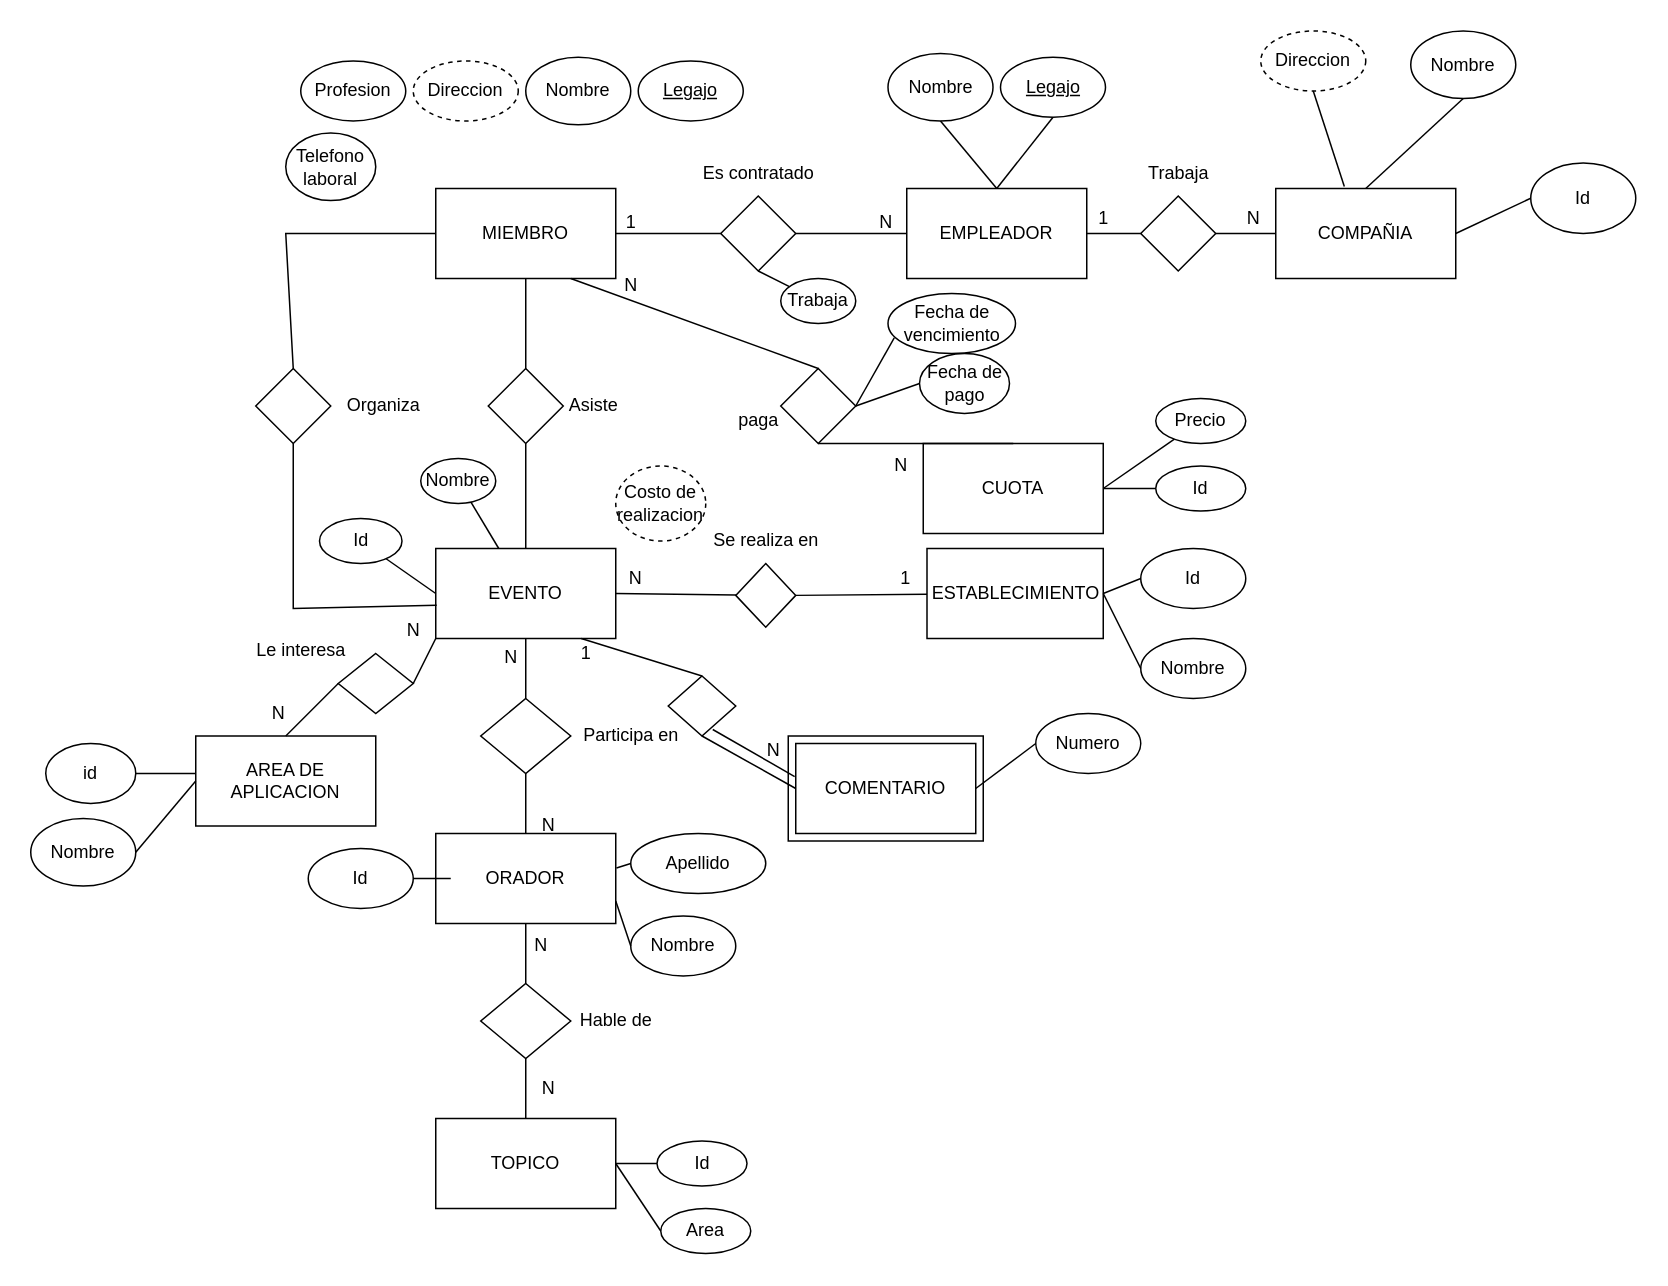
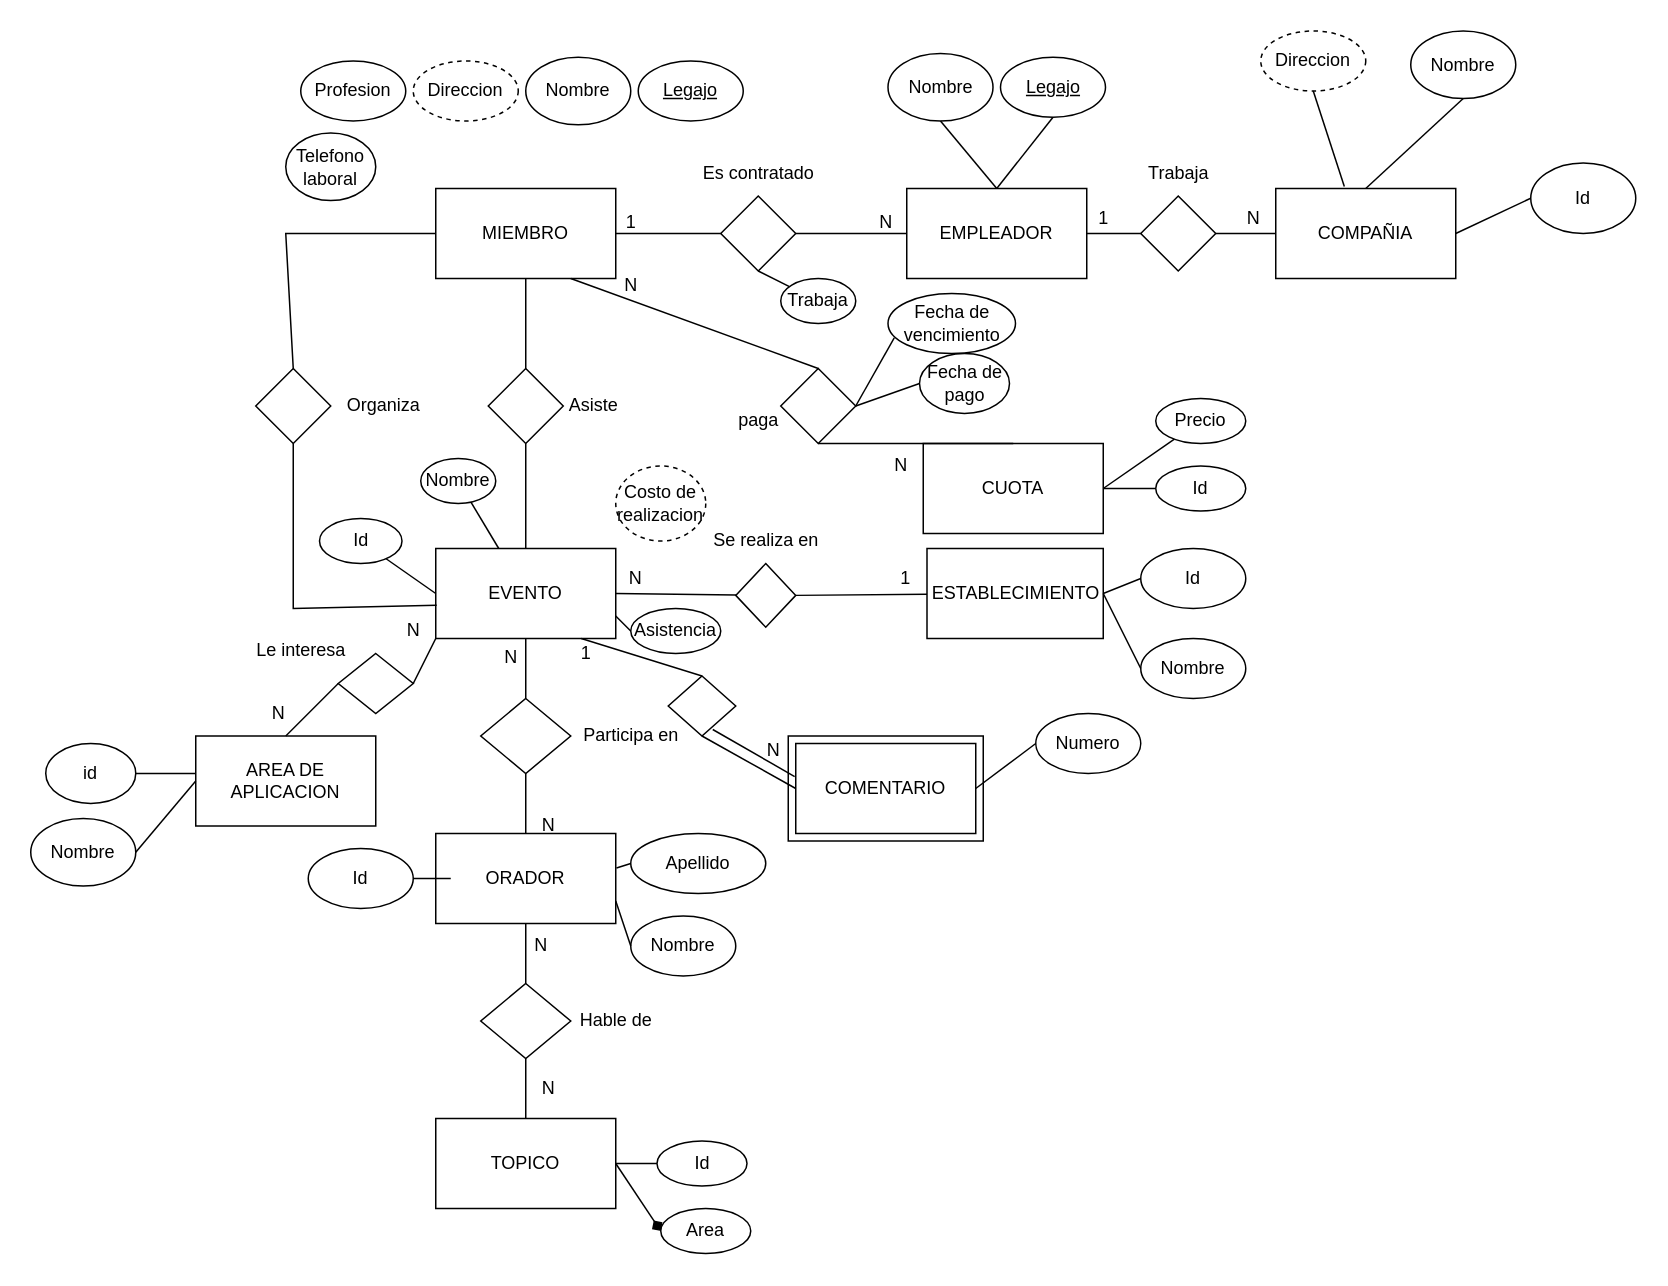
none -> (623, 623)
none -> (676, 631)
(656, 1224) -> (653, 1219)
